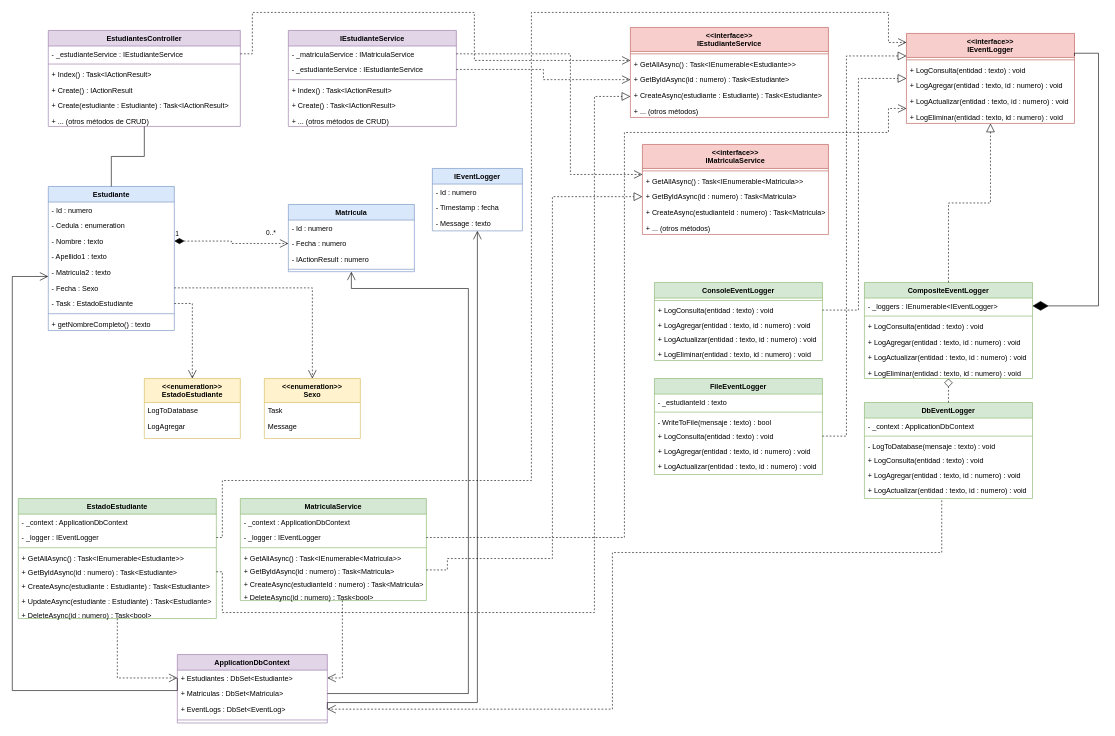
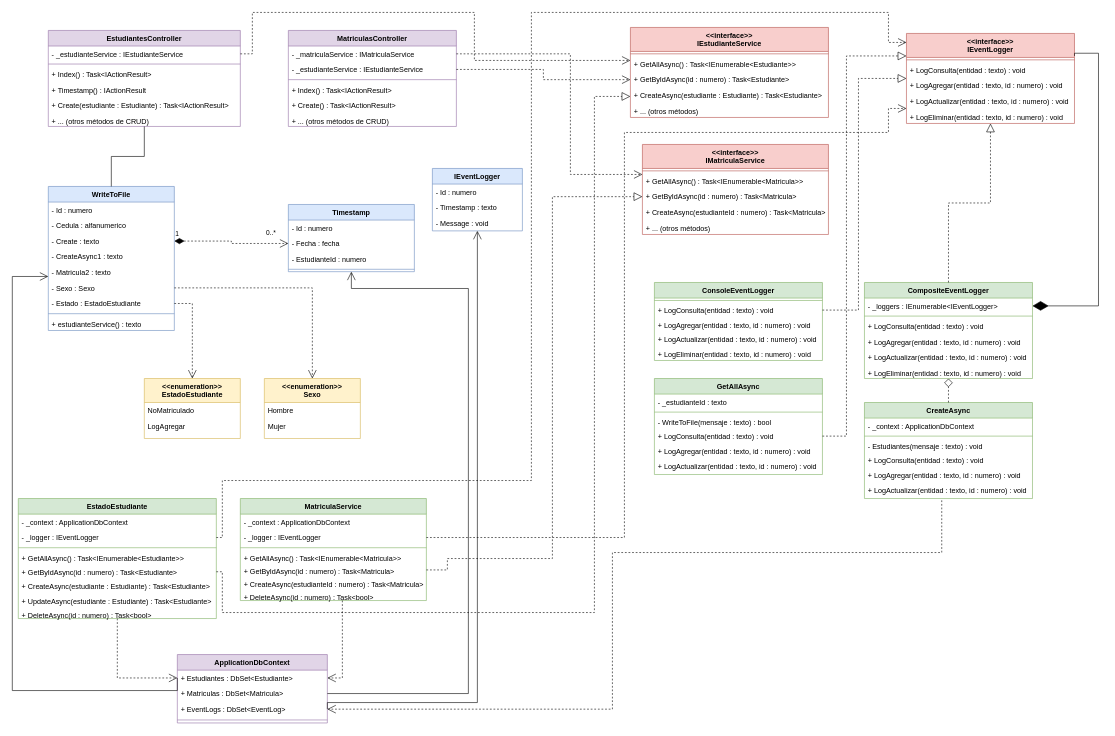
(372, 38) -> (372, 38)
(98, 90) -> (104, 90)
(111, 194) -> (111, 194)
(469, 208) -> (469, 208)
(351, 212) -> (351, 212)
(466, 223) -> (463, 223)
(90, 226) -> (91, 226)
(80, 241) -> (80, 241)
(320, 244) -> (318, 244)
(83, 257) -> (92, 257)
(334, 259) -> (333, 259)
(76, 288) -> (74, 288)
(97, 304) -> (101, 304)
(105, 324) -> (104, 324)
(738, 386) -> (738, 386)
(174, 410) -> (172, 410)
(276, 410) -> (280, 410)
(948, 410) -> (948, 410)
(282, 426) -> (278, 426)
(939, 446) -> (934, 446)
